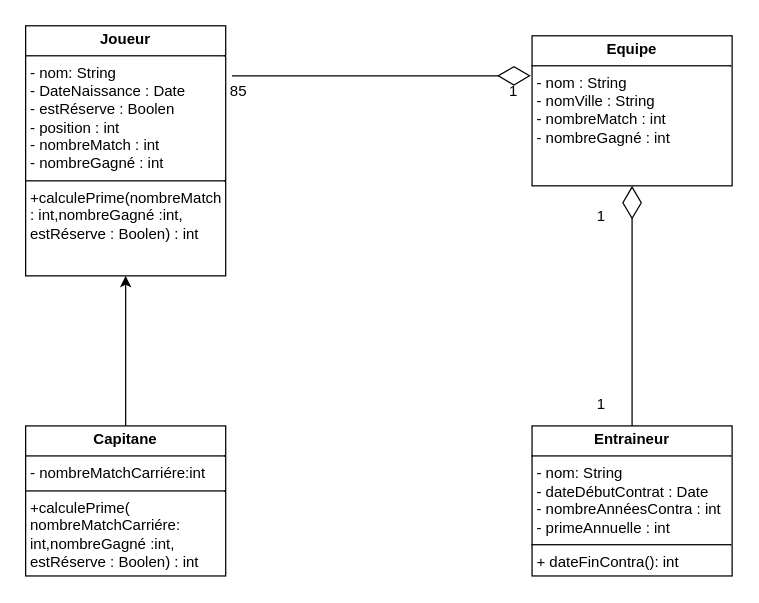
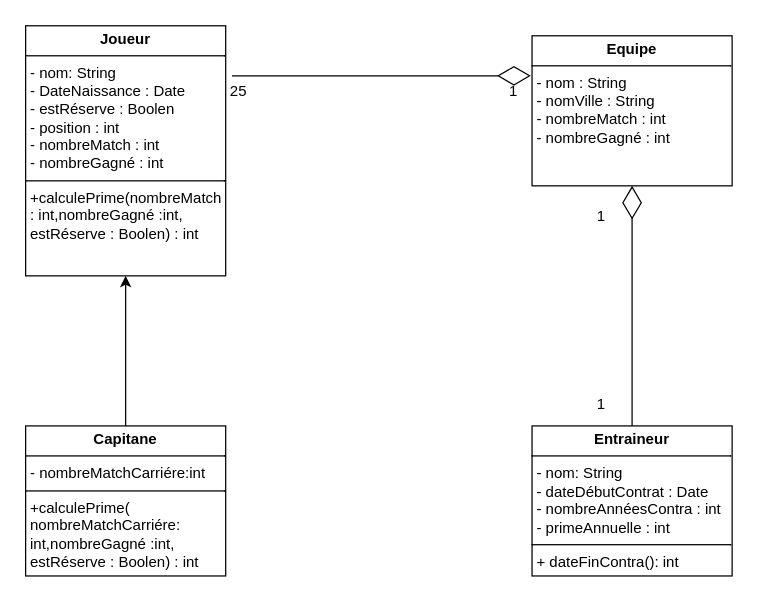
(239, 92) -> (239, 92)
